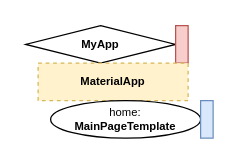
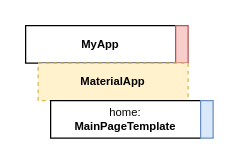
(101, 44) -> (101, 44)
(126, 119) -> (126, 119)
